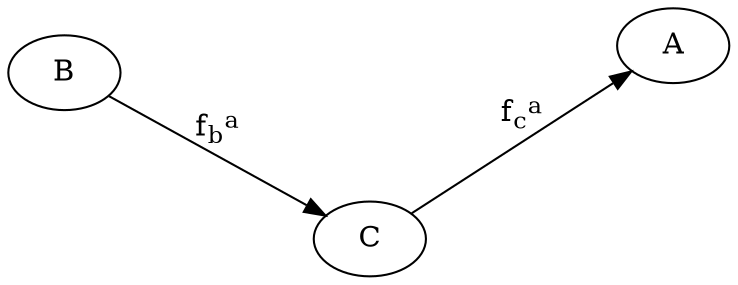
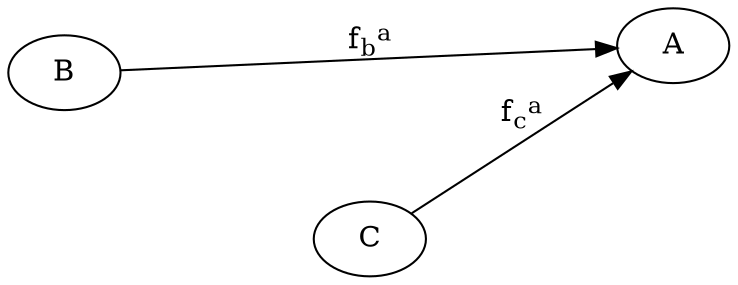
(208, 151) -> (358, 60)
